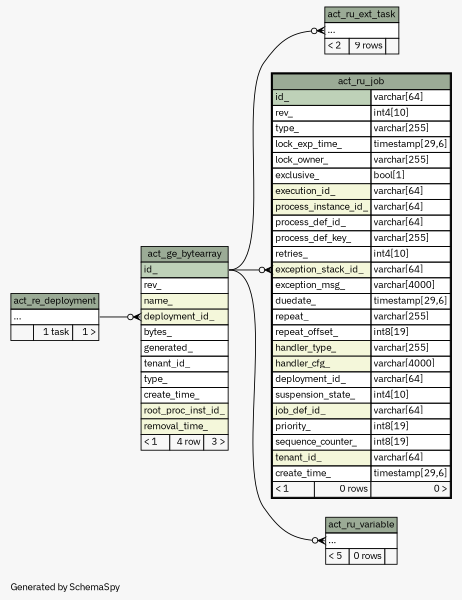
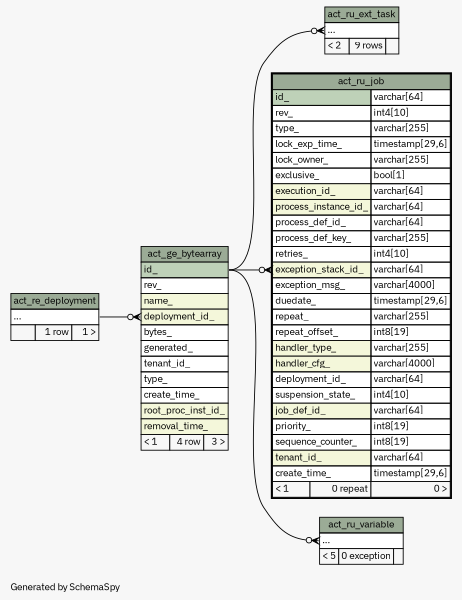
(57, 332) -> (57, 332)
(354, 489) -> (350, 489)
(368, 556) -> (366, 556)
